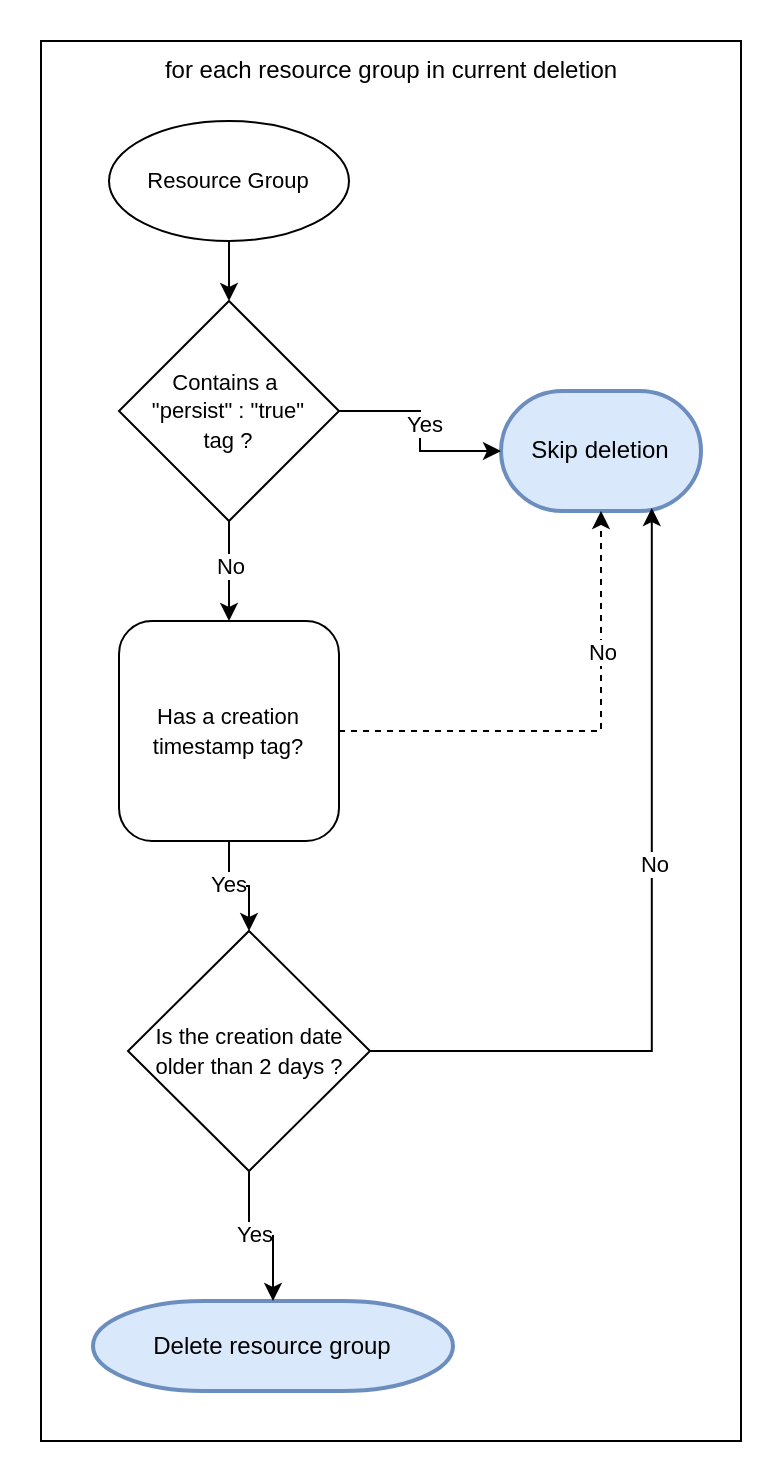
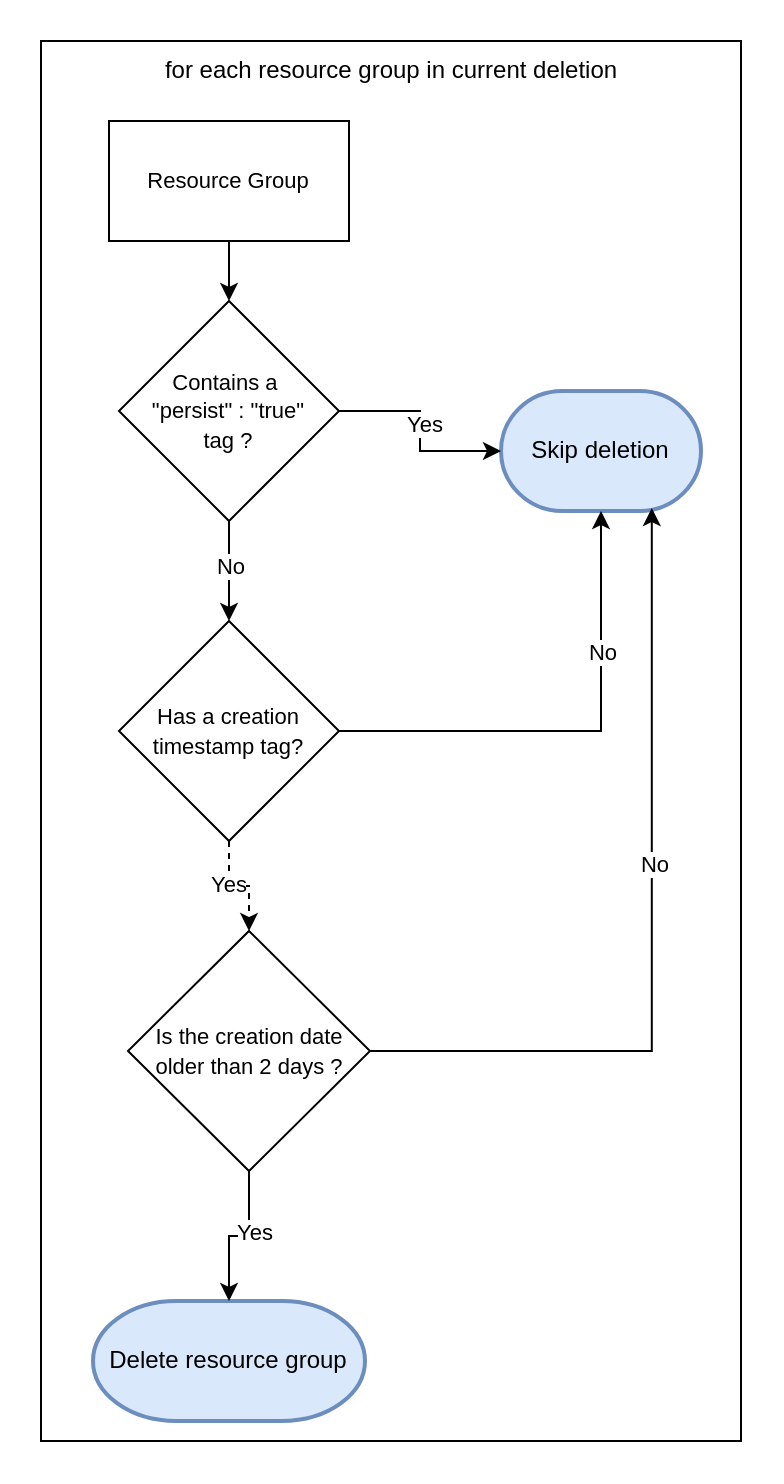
(229, 181) -> (229, 181)
(229, 731) -> (229, 731)
(502, 731) -> (502, 731)
(249, 900) -> (249, 900)
(273, 1346) -> (229, 1361)
